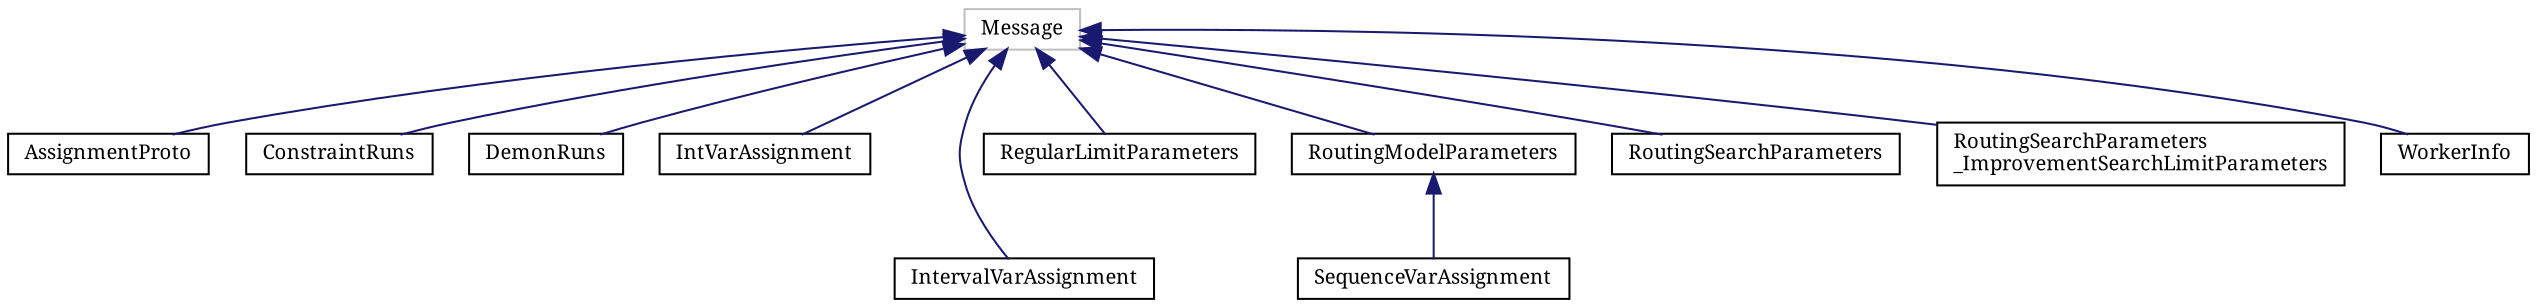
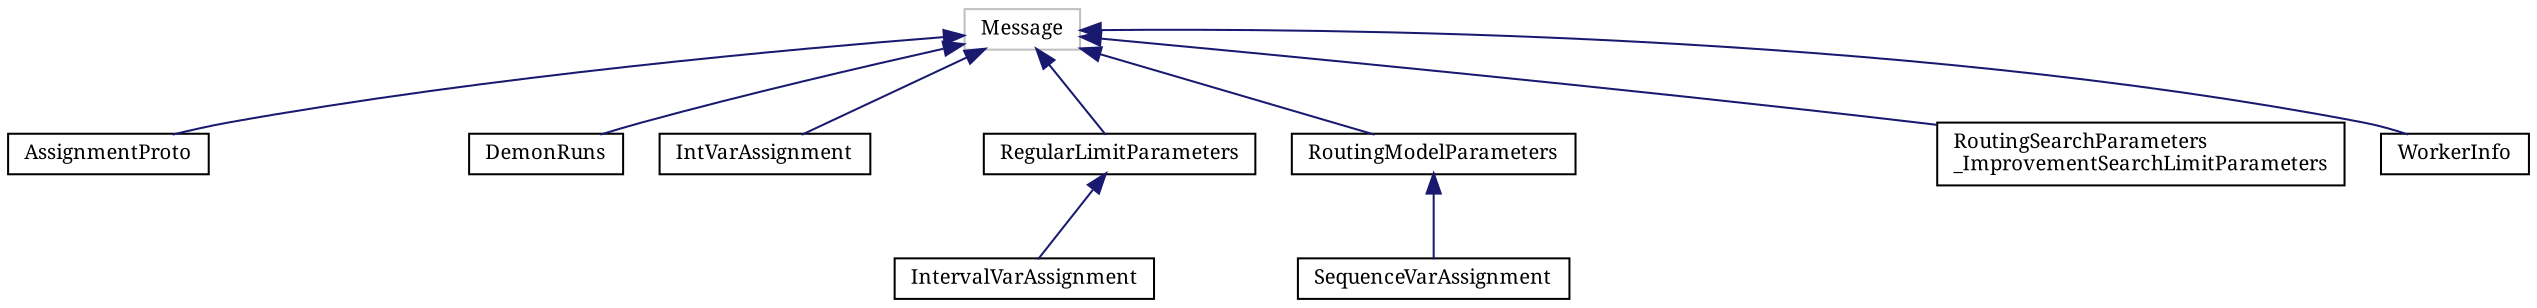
(339, 154) -> none
(1756, 154) -> none
(961, 165) -> (1065, 225)
